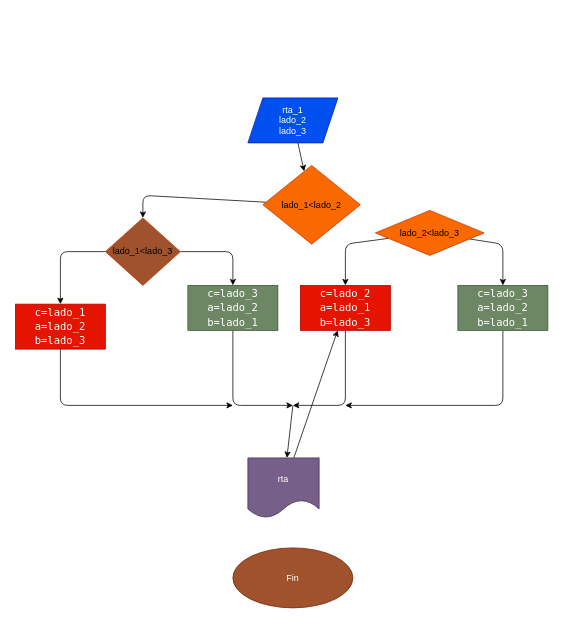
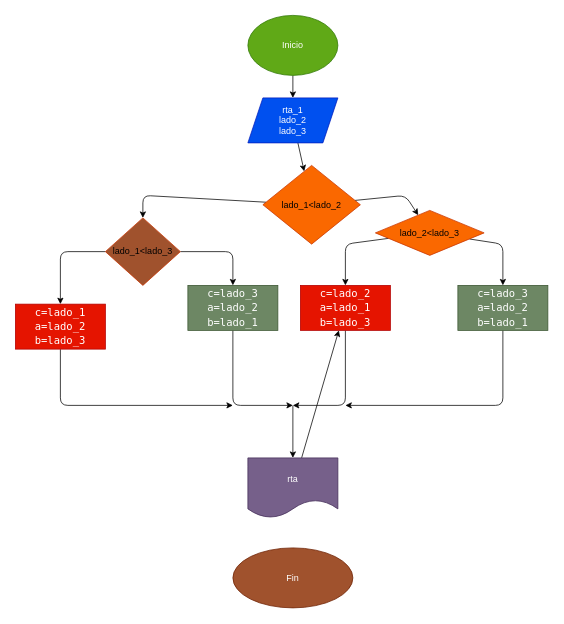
none -> (293, 45)
none -> (293, 91)
none -> (387, 197)
(284, 488) -> (293, 488)
